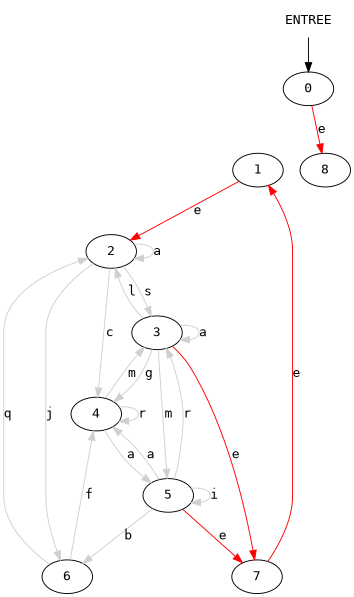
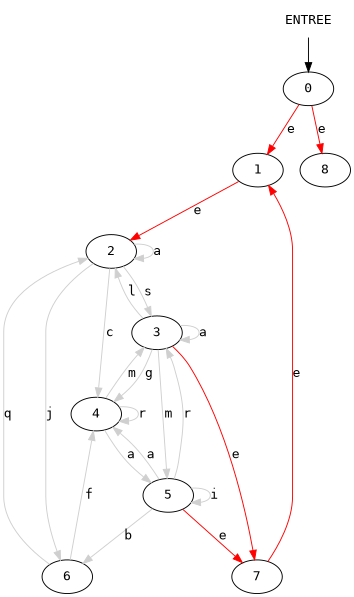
none -> (286, 125)
